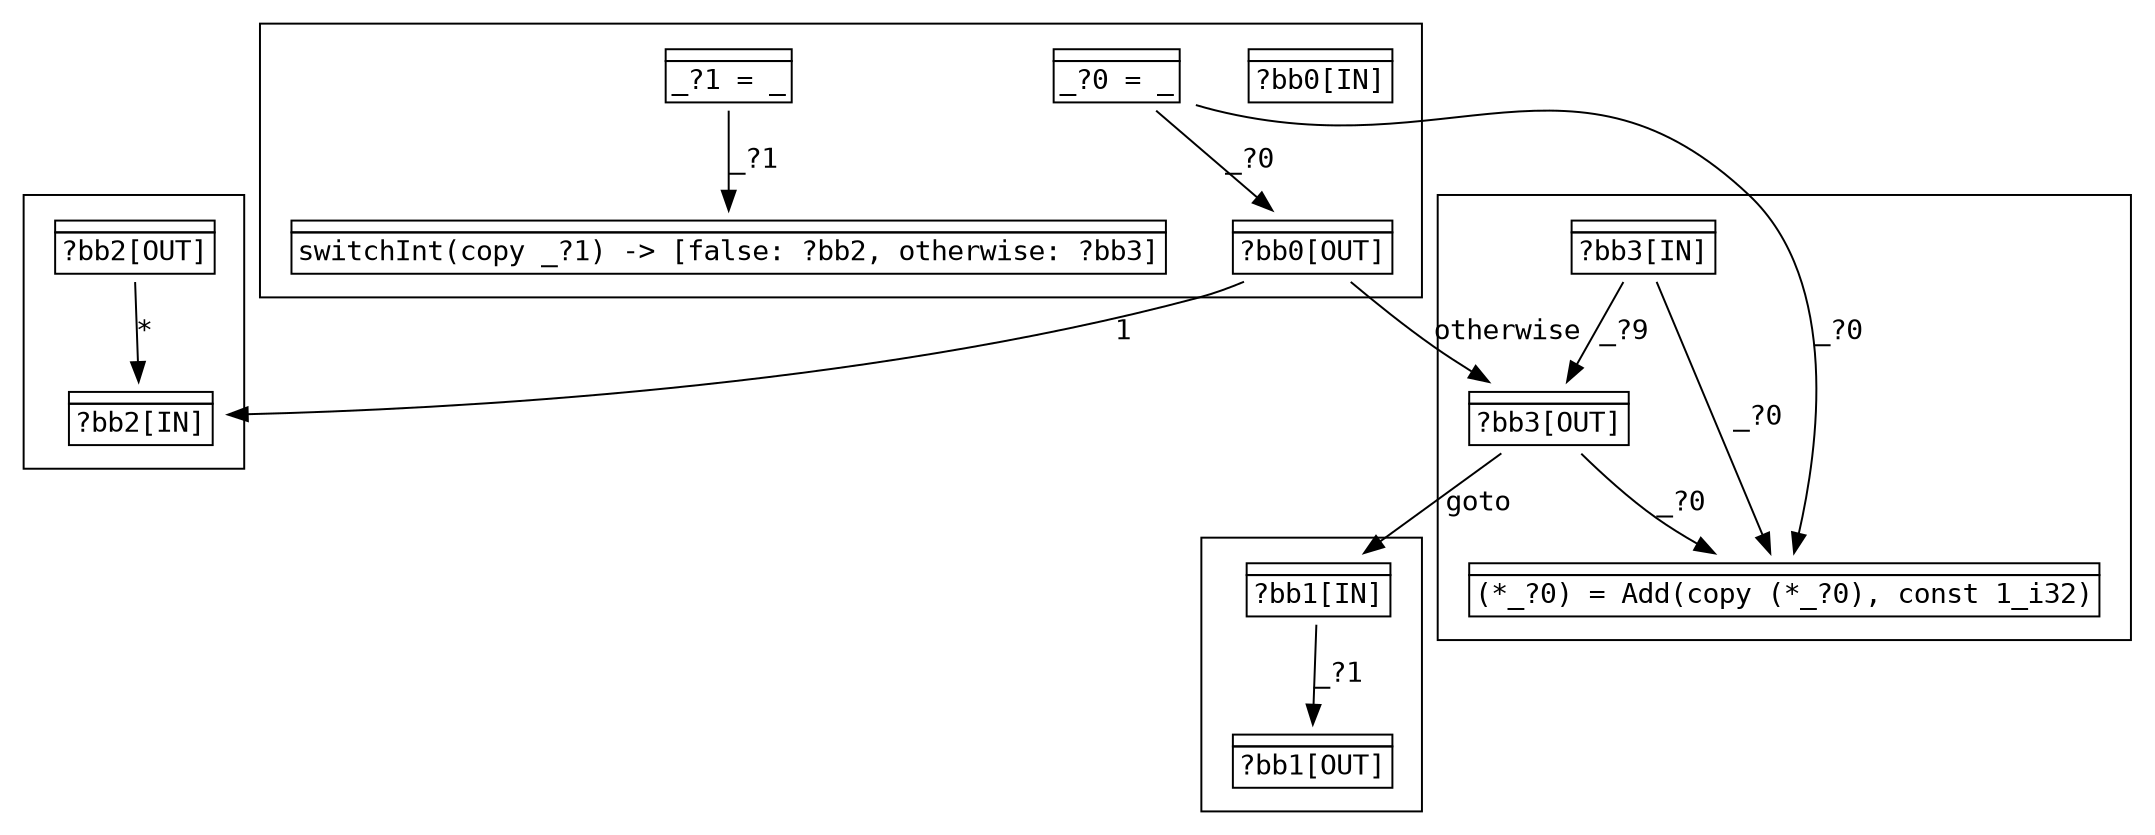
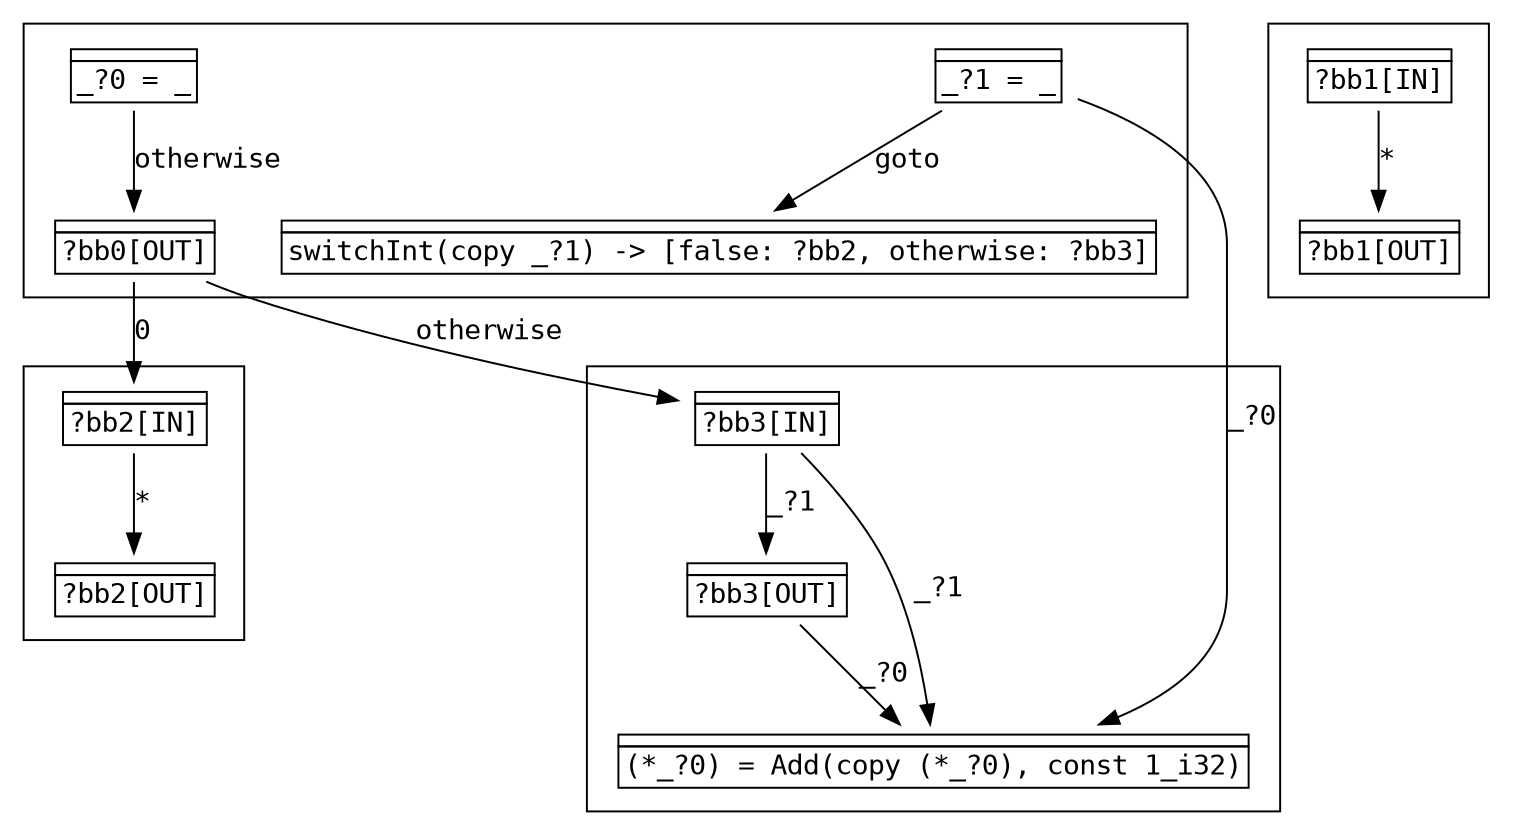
(1320, 75) -> none
(1657, 134) -> (1227, 396)
(753, 161) -> (908, 161)
(1250, 161) -> (208, 161)
(137, 322) -> (134, 493)
(1410, 329) -> (430, 348)
(1124, 332) -> (143, 332)
(1624, 332) -> (791, 503)
(1758, 418) -> (938, 589)
(1450, 491) -> none
(1338, 675) -> (1387, 161)
